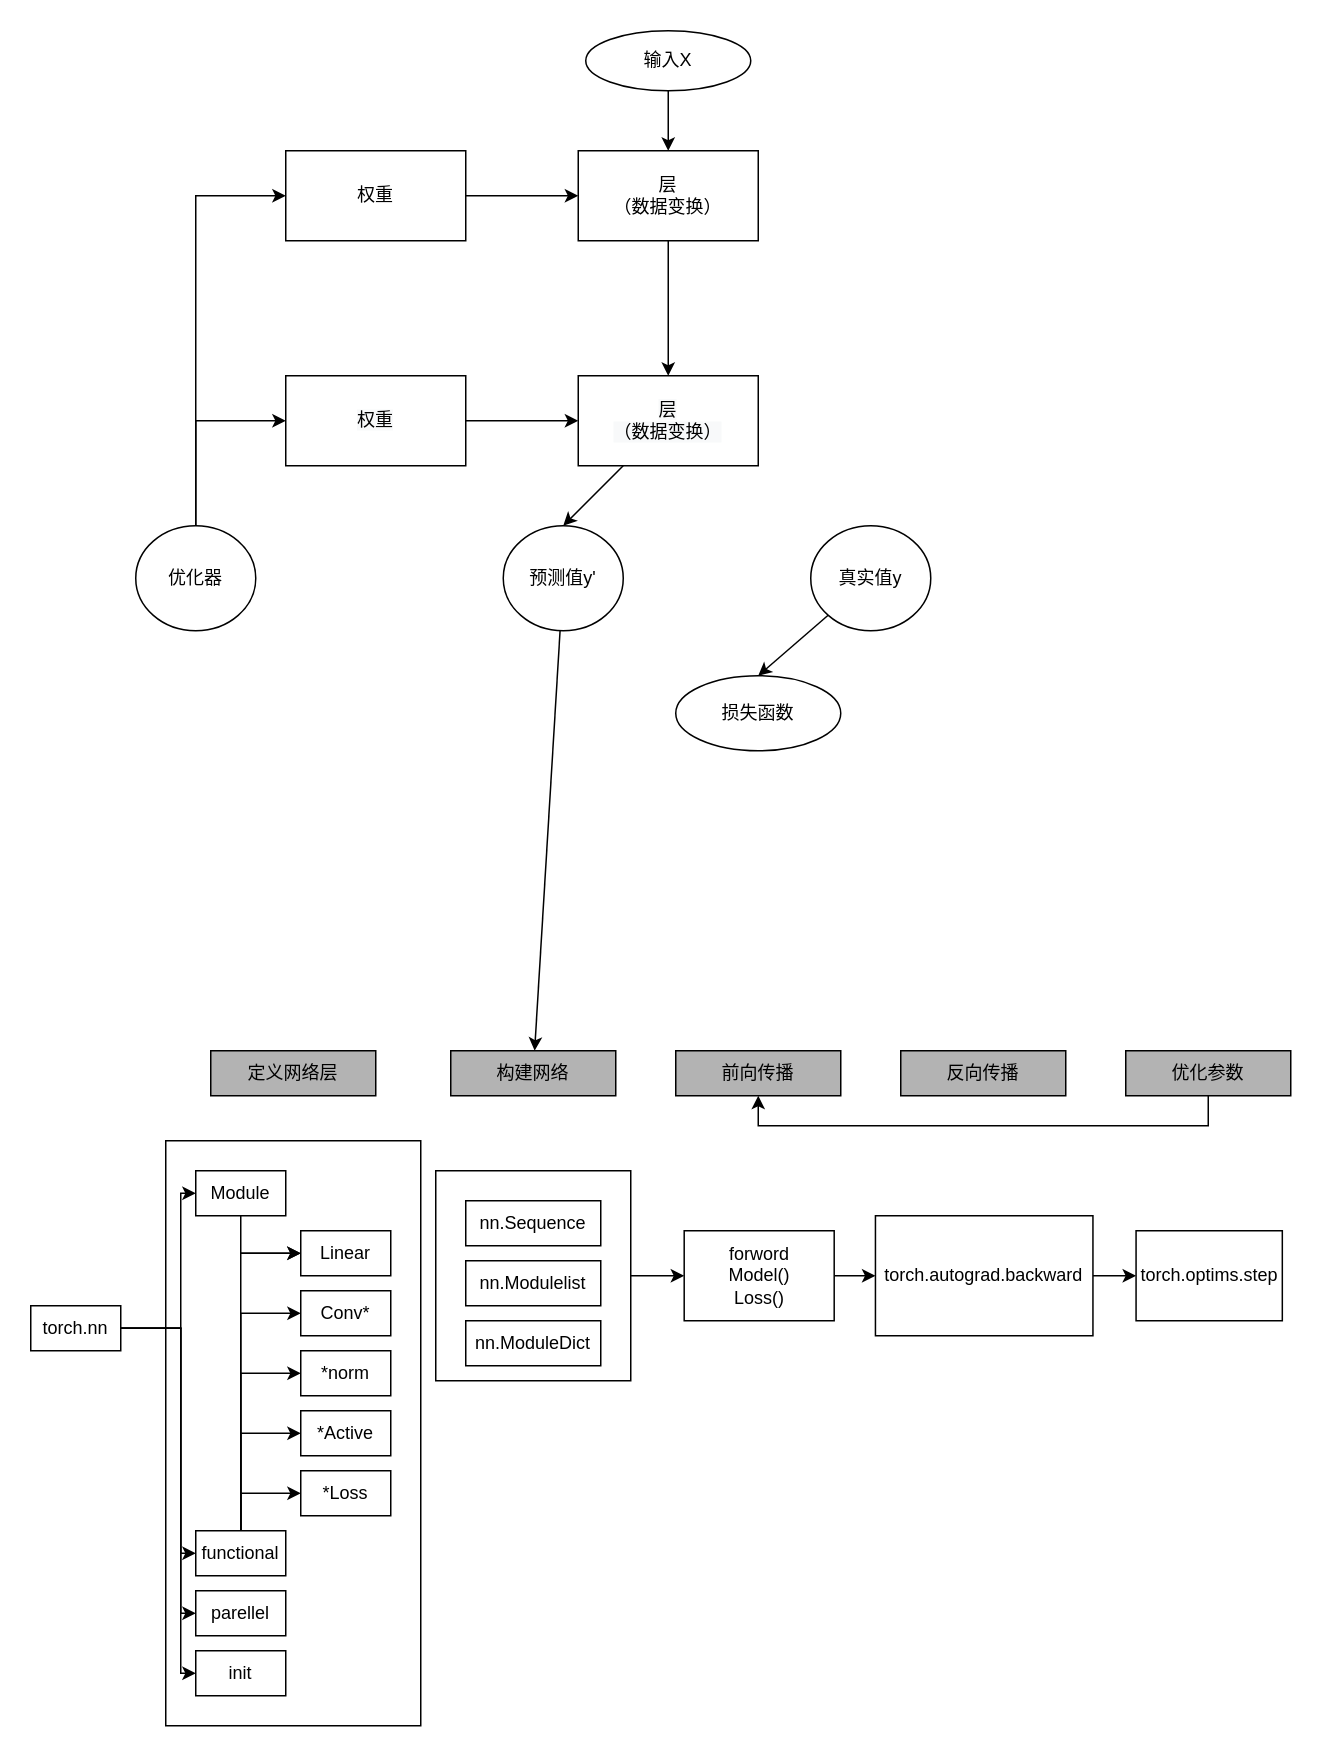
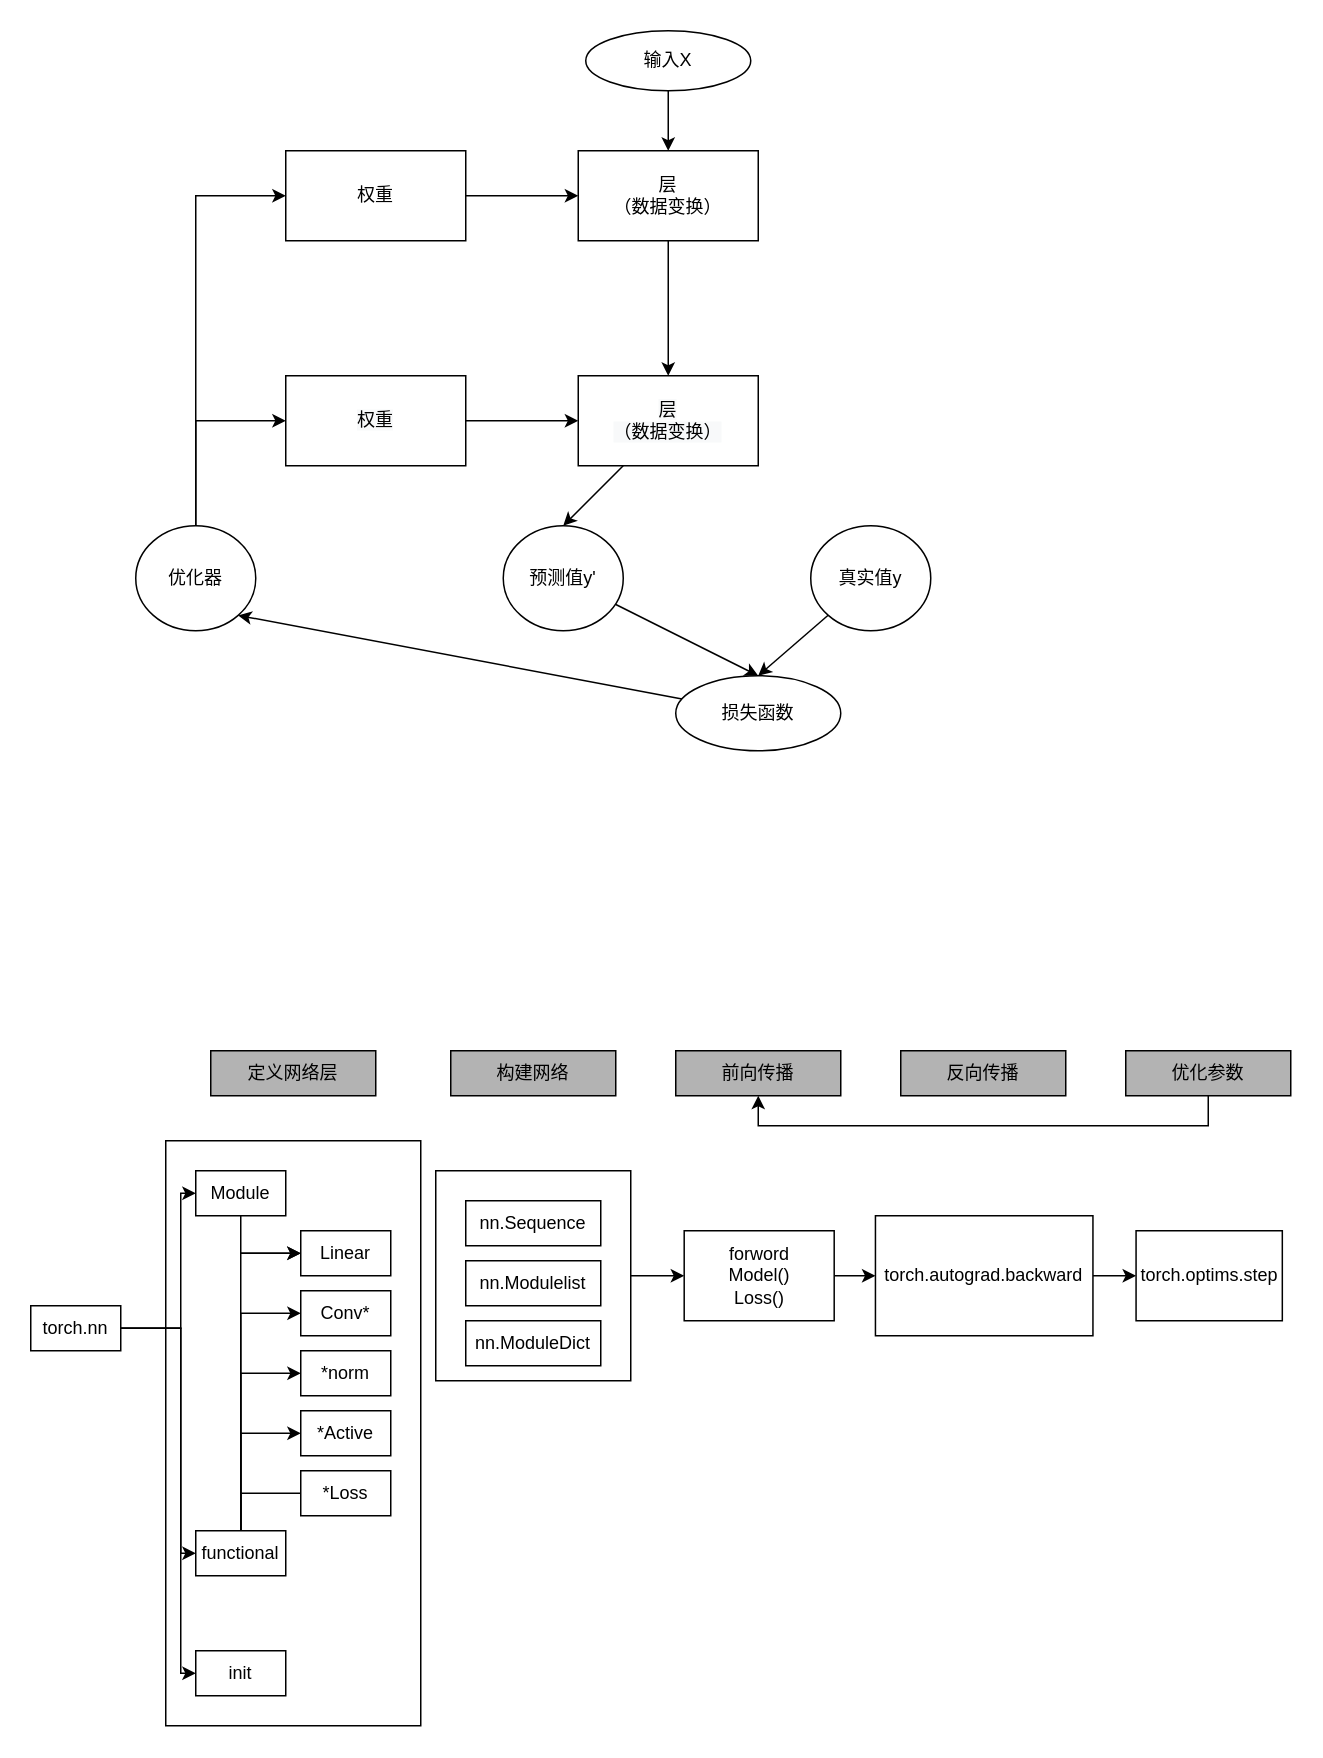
none -> (465, 658)
(548, 835) -> (683, 638)
(289, 1493) -> (293, 1493)
(184, 1613) -> none
(241, 1613) -> none
